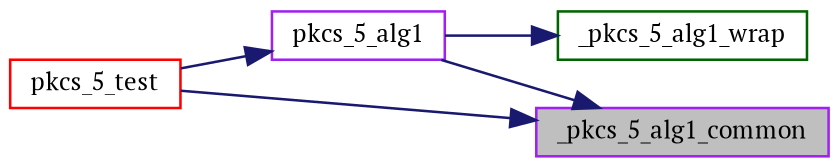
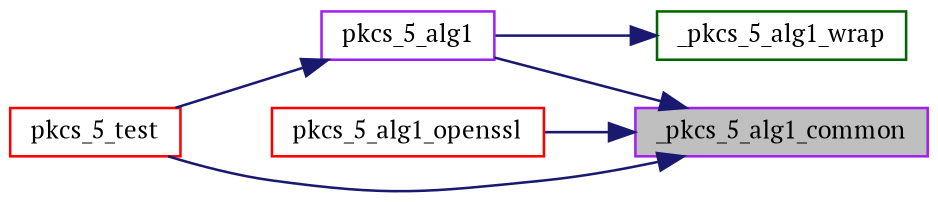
none -> (408, 132)
